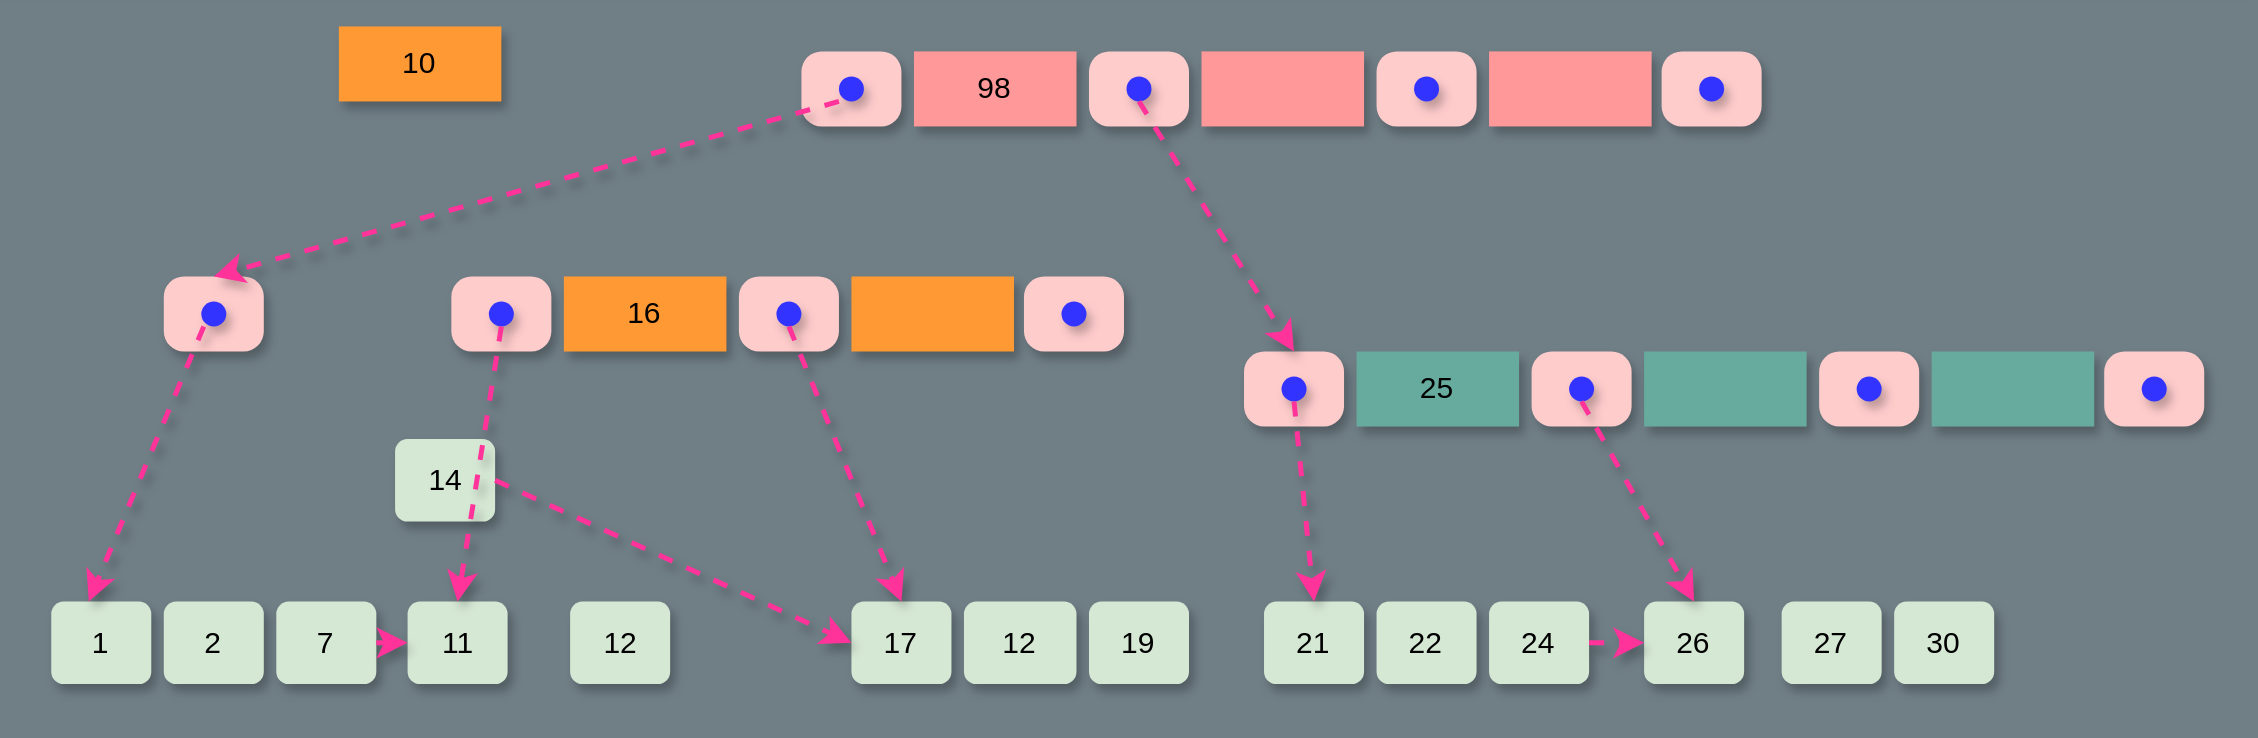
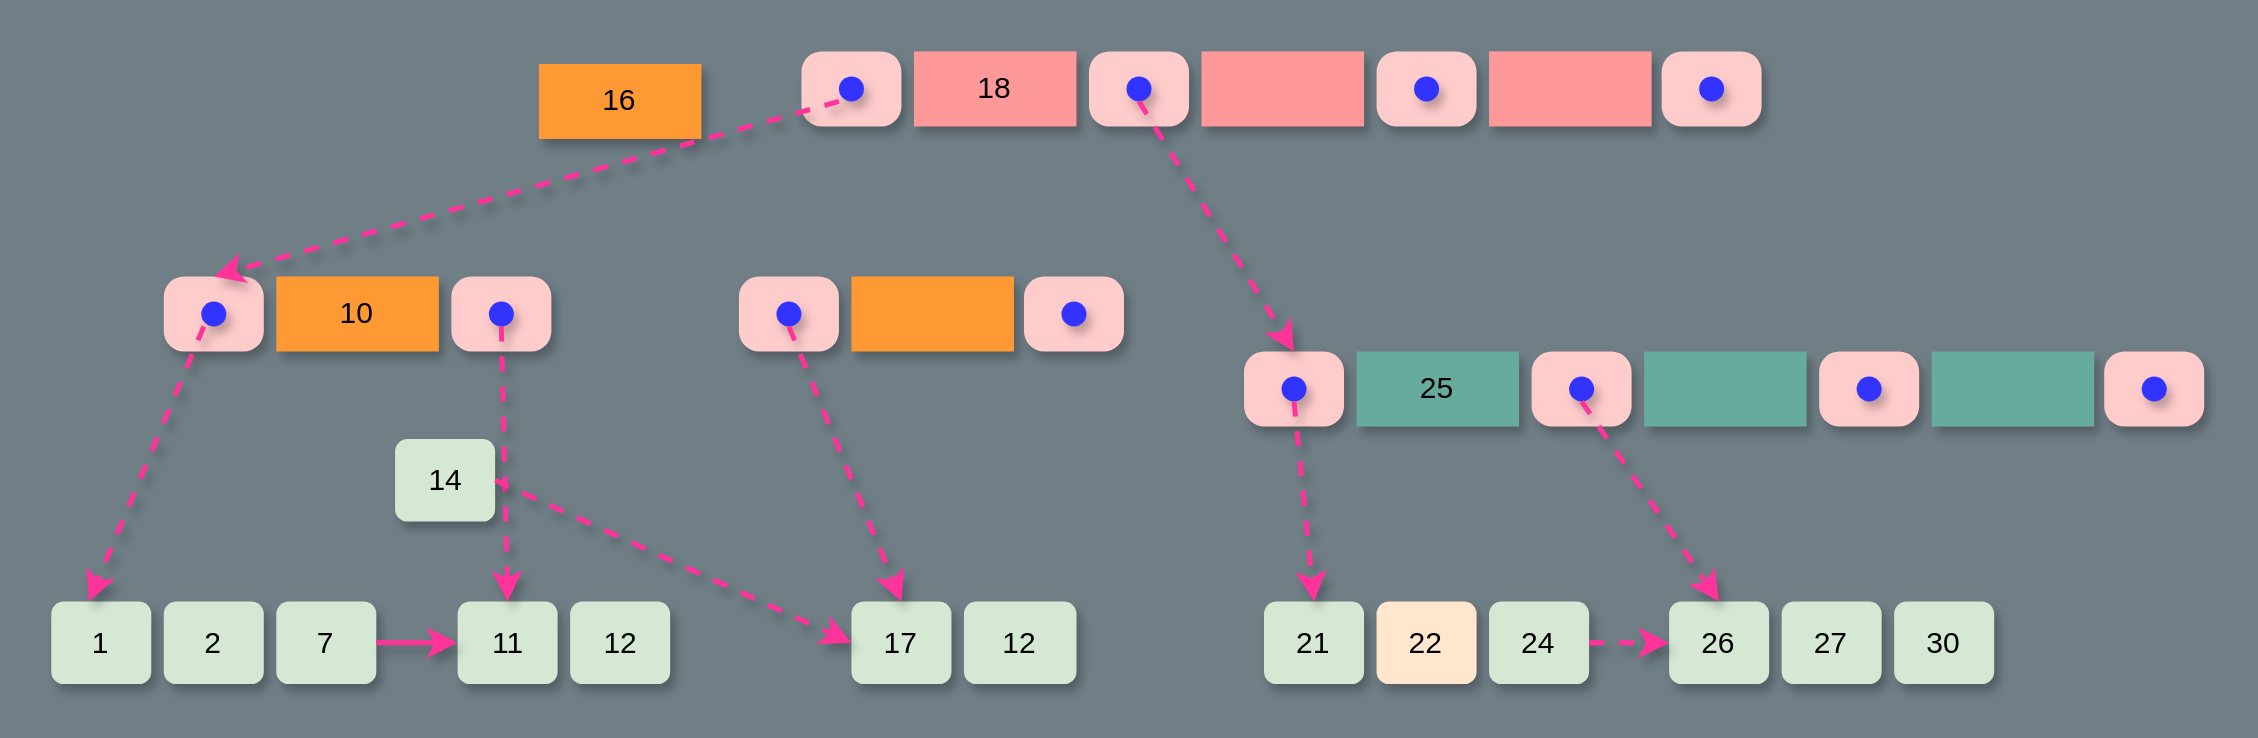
(420, 64) -> (358, 314)
(995, 89) -> (995, 89)
(645, 314) -> (620, 101)
(458, 643) -> (508, 643)
(1139, 643) -> none
(1426, 643) -> (1426, 643)
(1694, 643) -> (1719, 643)
